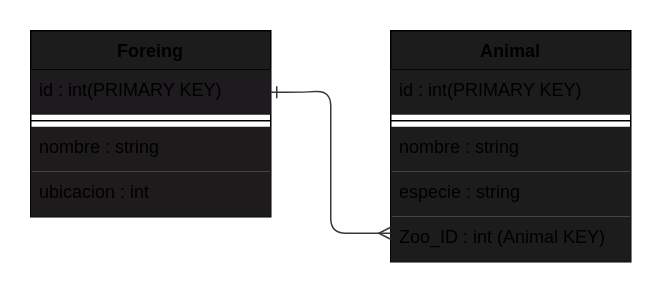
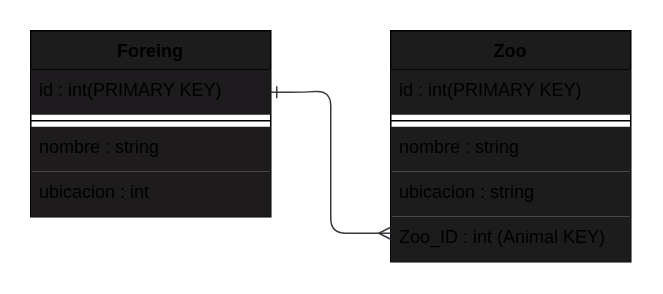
(510, 51) -> (510, 51)
(468, 192) -> (476, 192)
